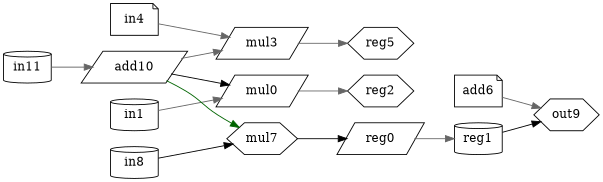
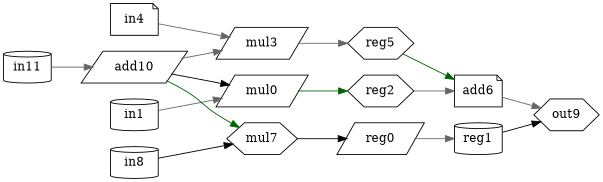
none -> (425, 65)
(318, 91) -> (318, 91)
none -> (430, 91)
